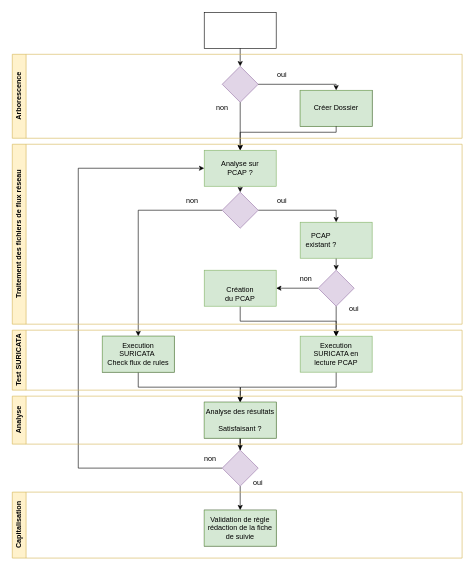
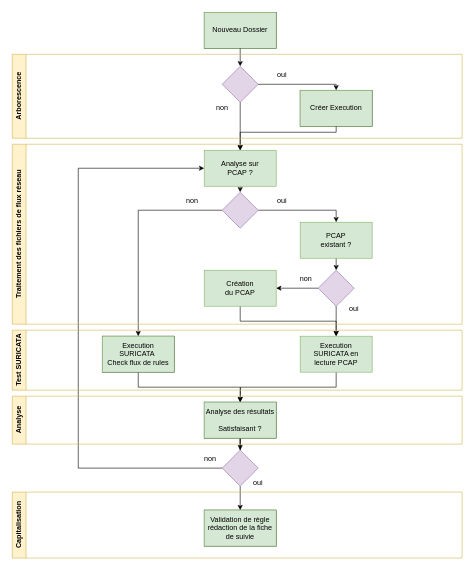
none -> (240, 30)
(336, 108) -> (336, 108)
(321, 240) -> (336, 240)
(240, 294) -> (240, 288)
